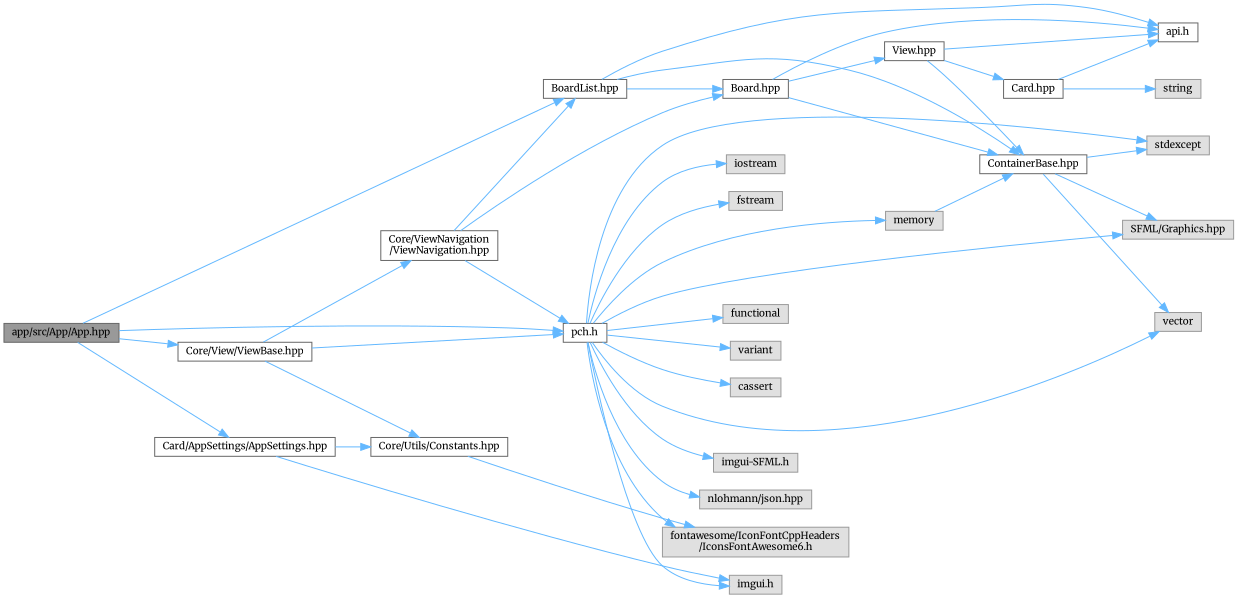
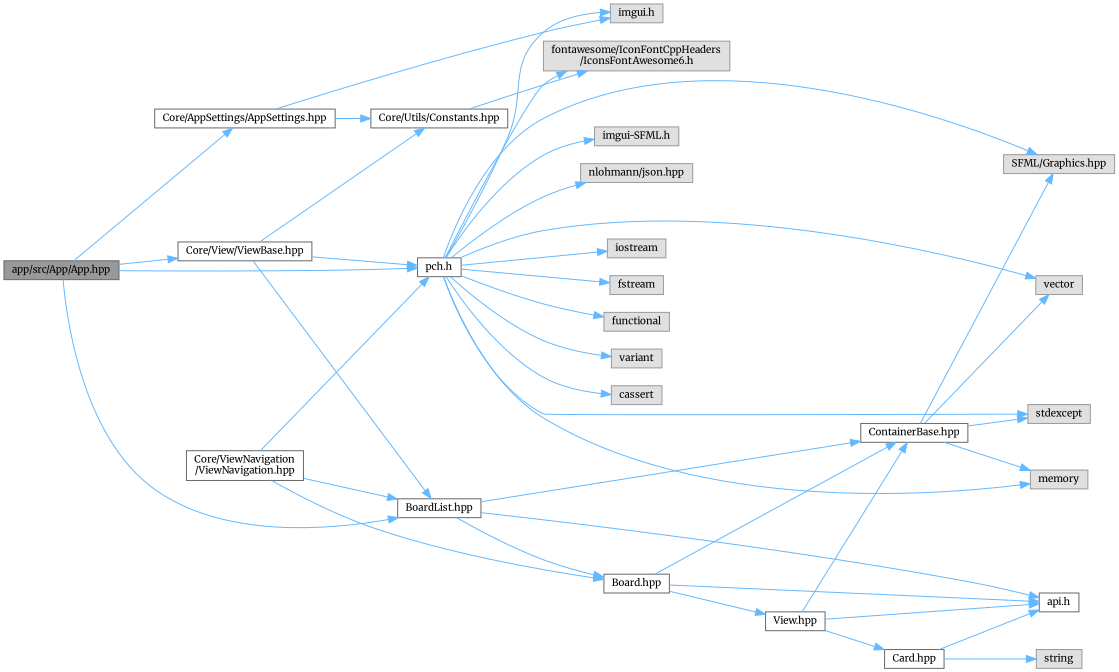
(969, 195) -> (982, 455)
(333, 304) -> (343, 382)
(245, 447) -> (245, 119)
